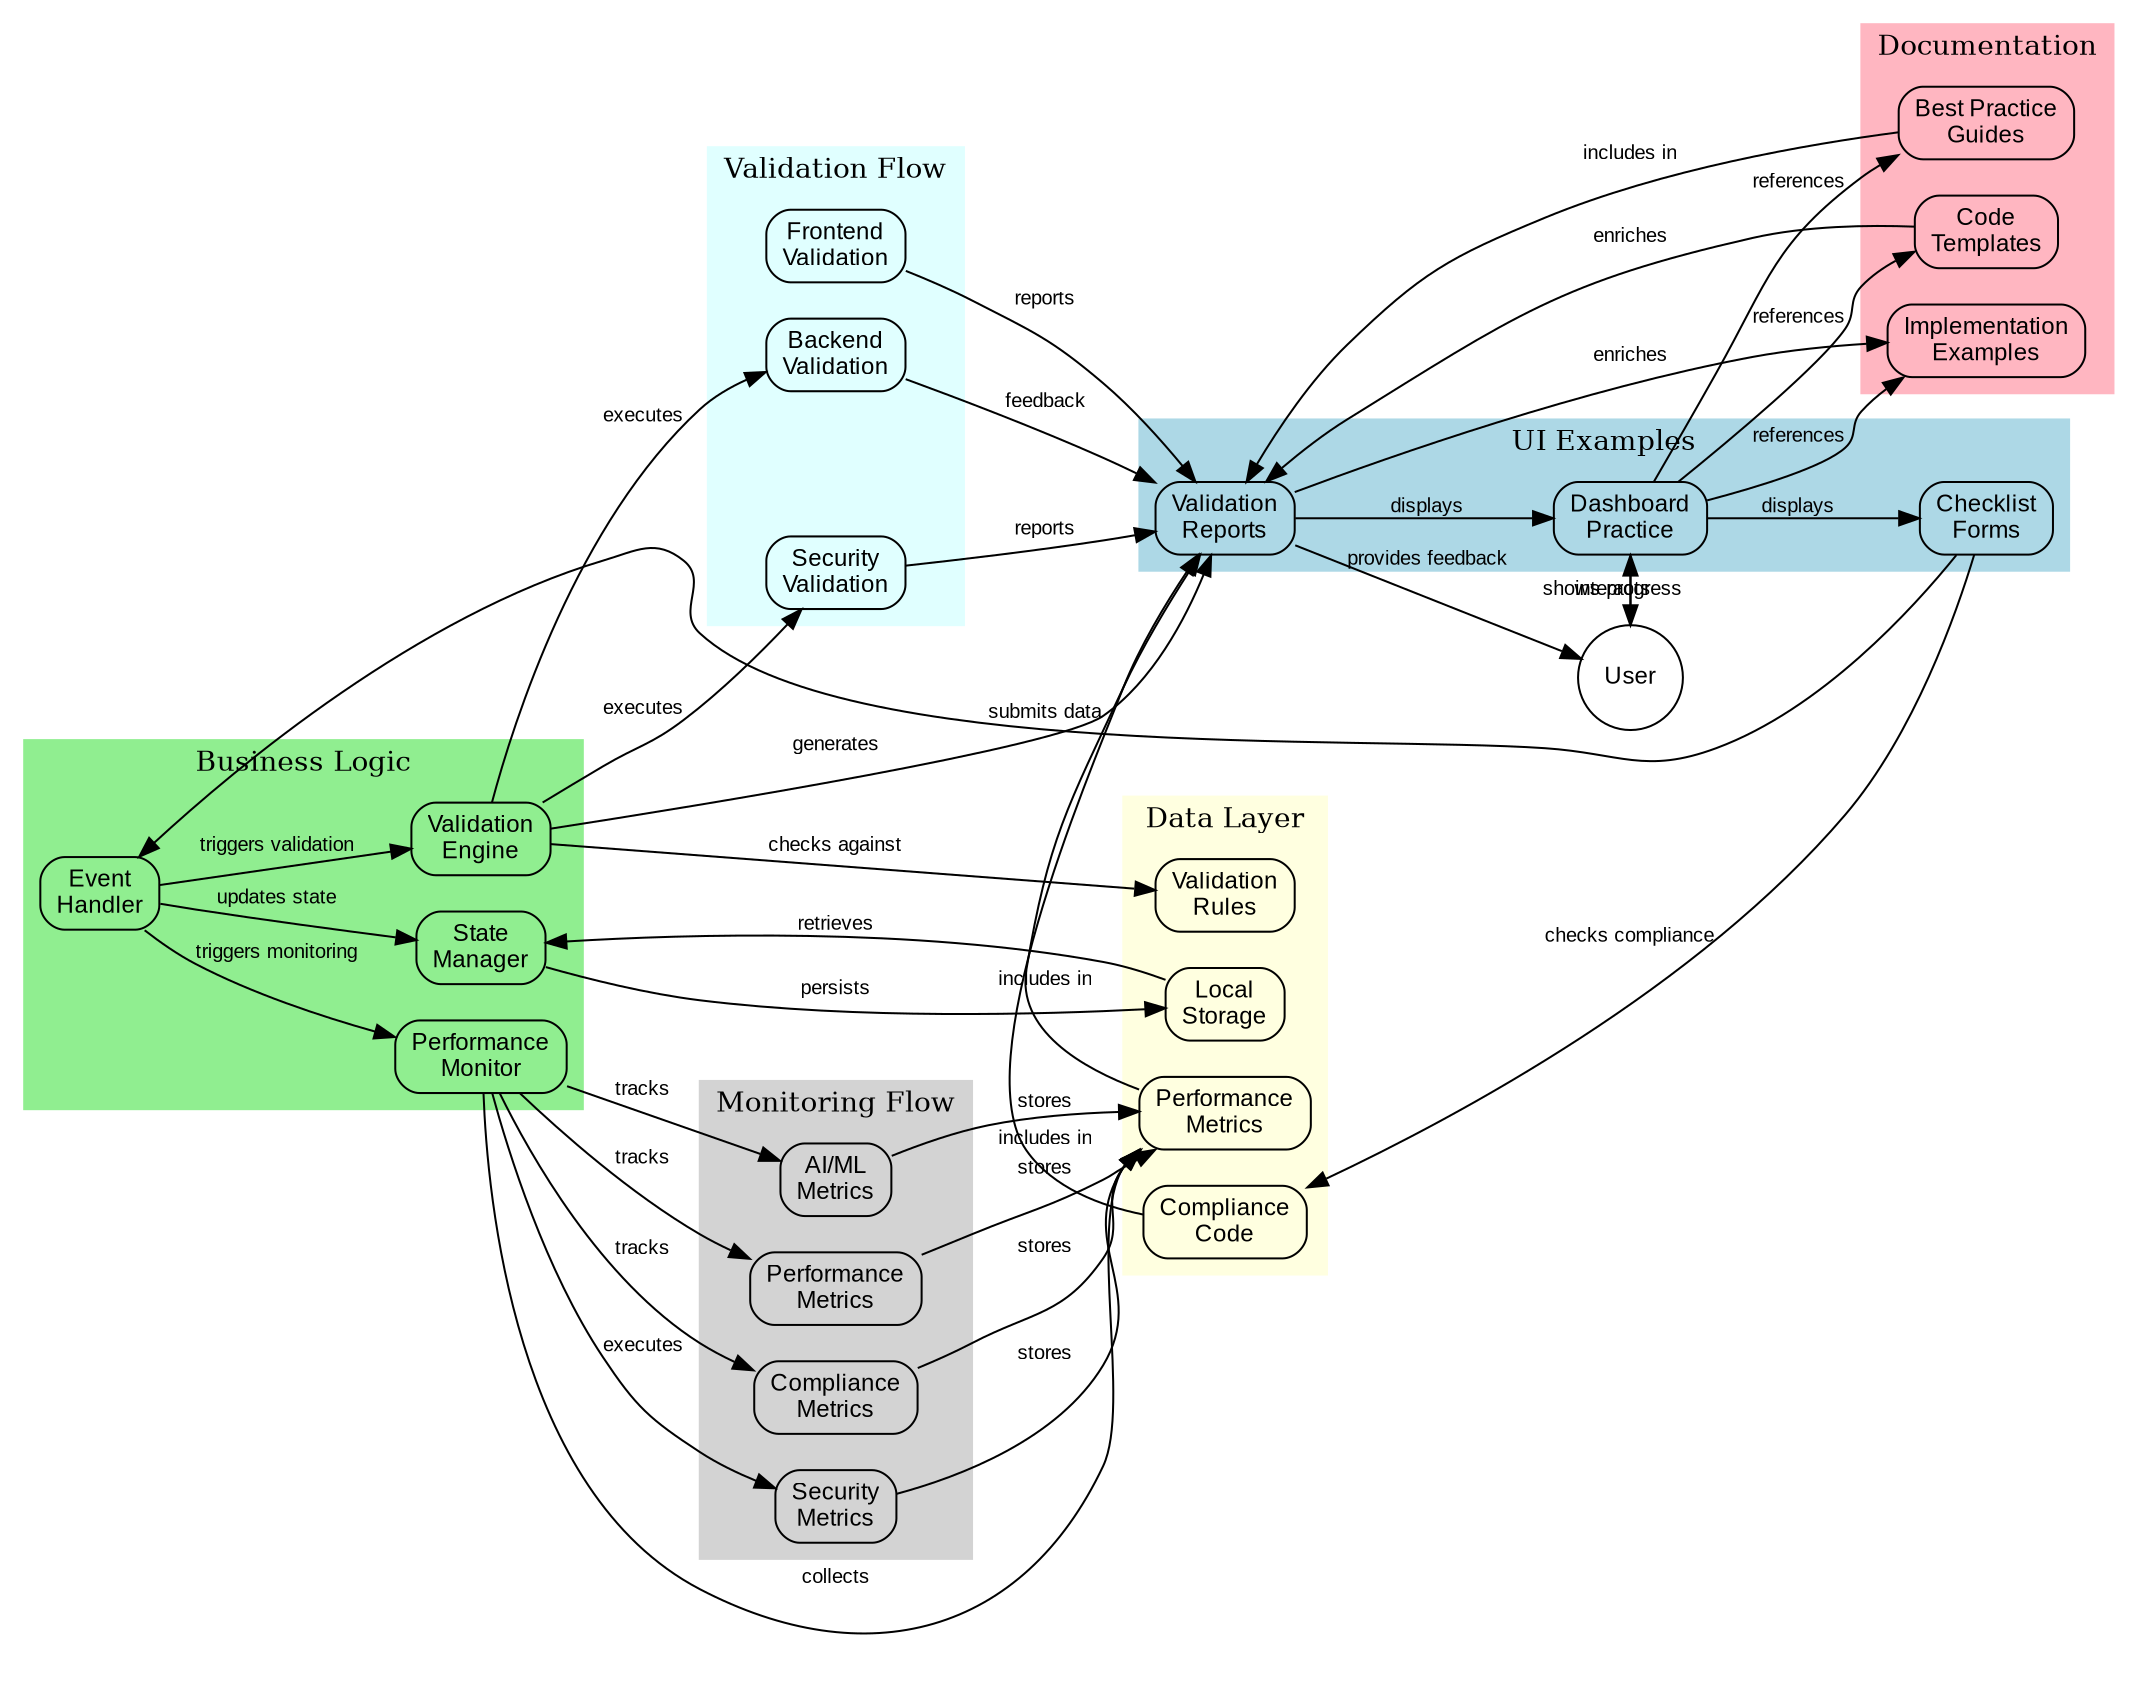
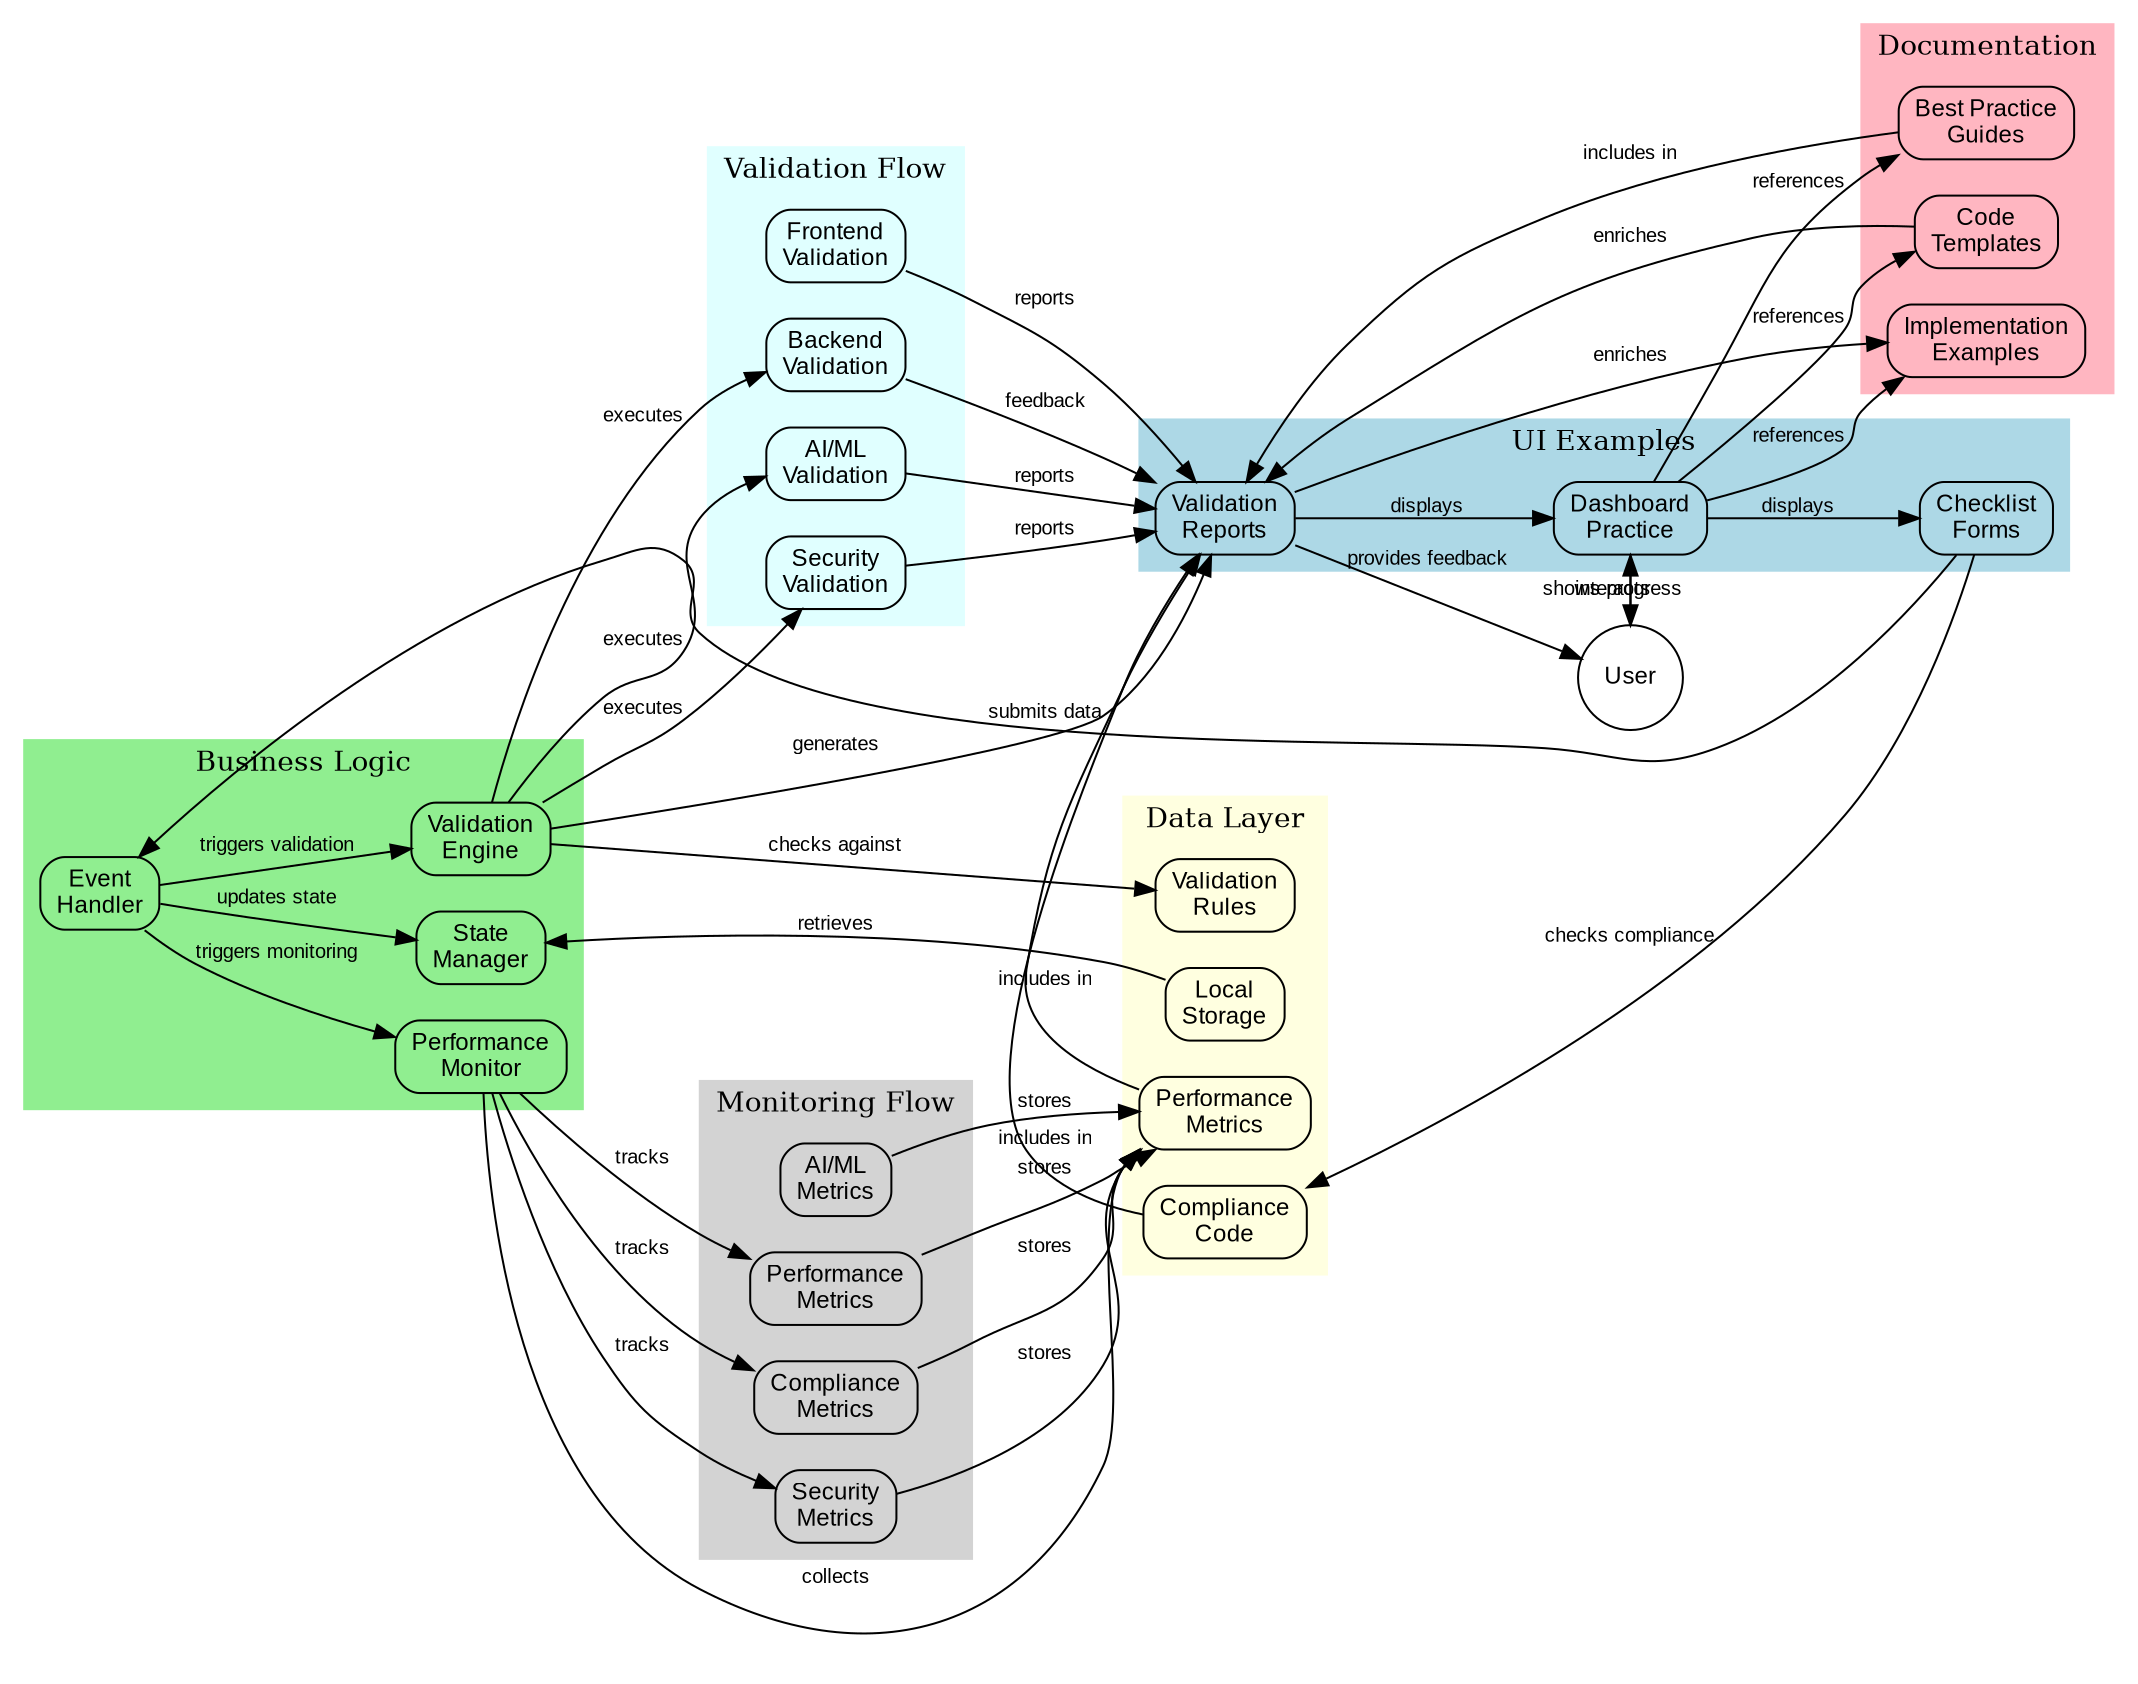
none -> (836, 464)
(843, 1011) -> none
(664, 1120) -> none
(643, 1346) -> (643, 1346)
